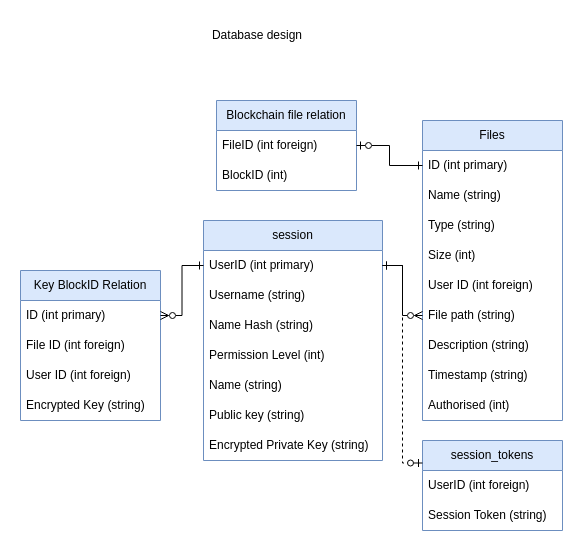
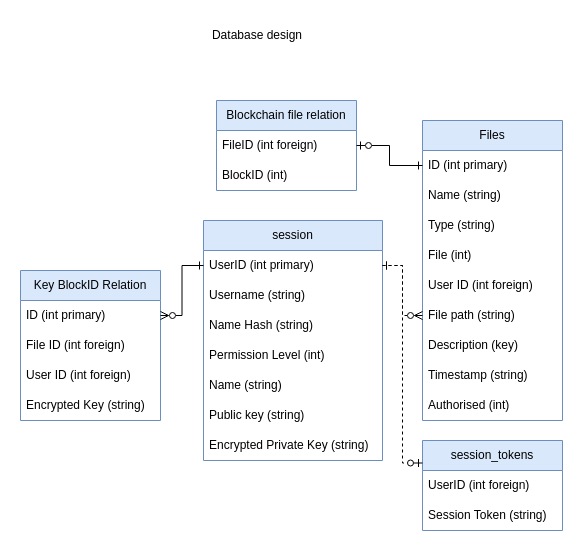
(457, 256) -> (456, 256)
(405, 316) -> (405, 316)
(489, 346) -> (481, 346)
